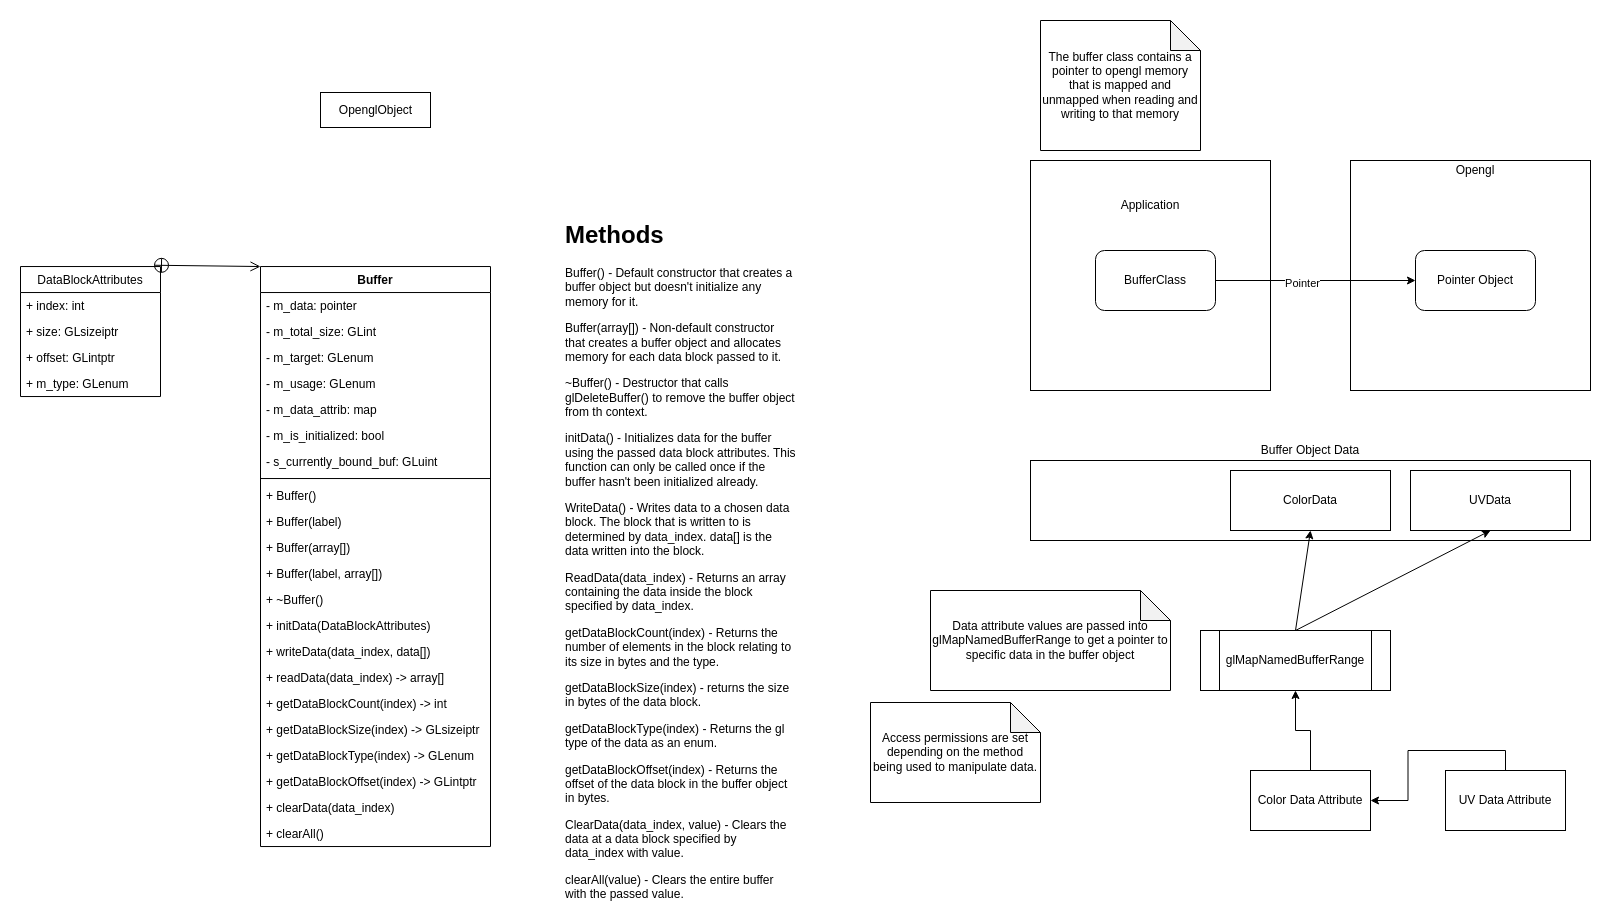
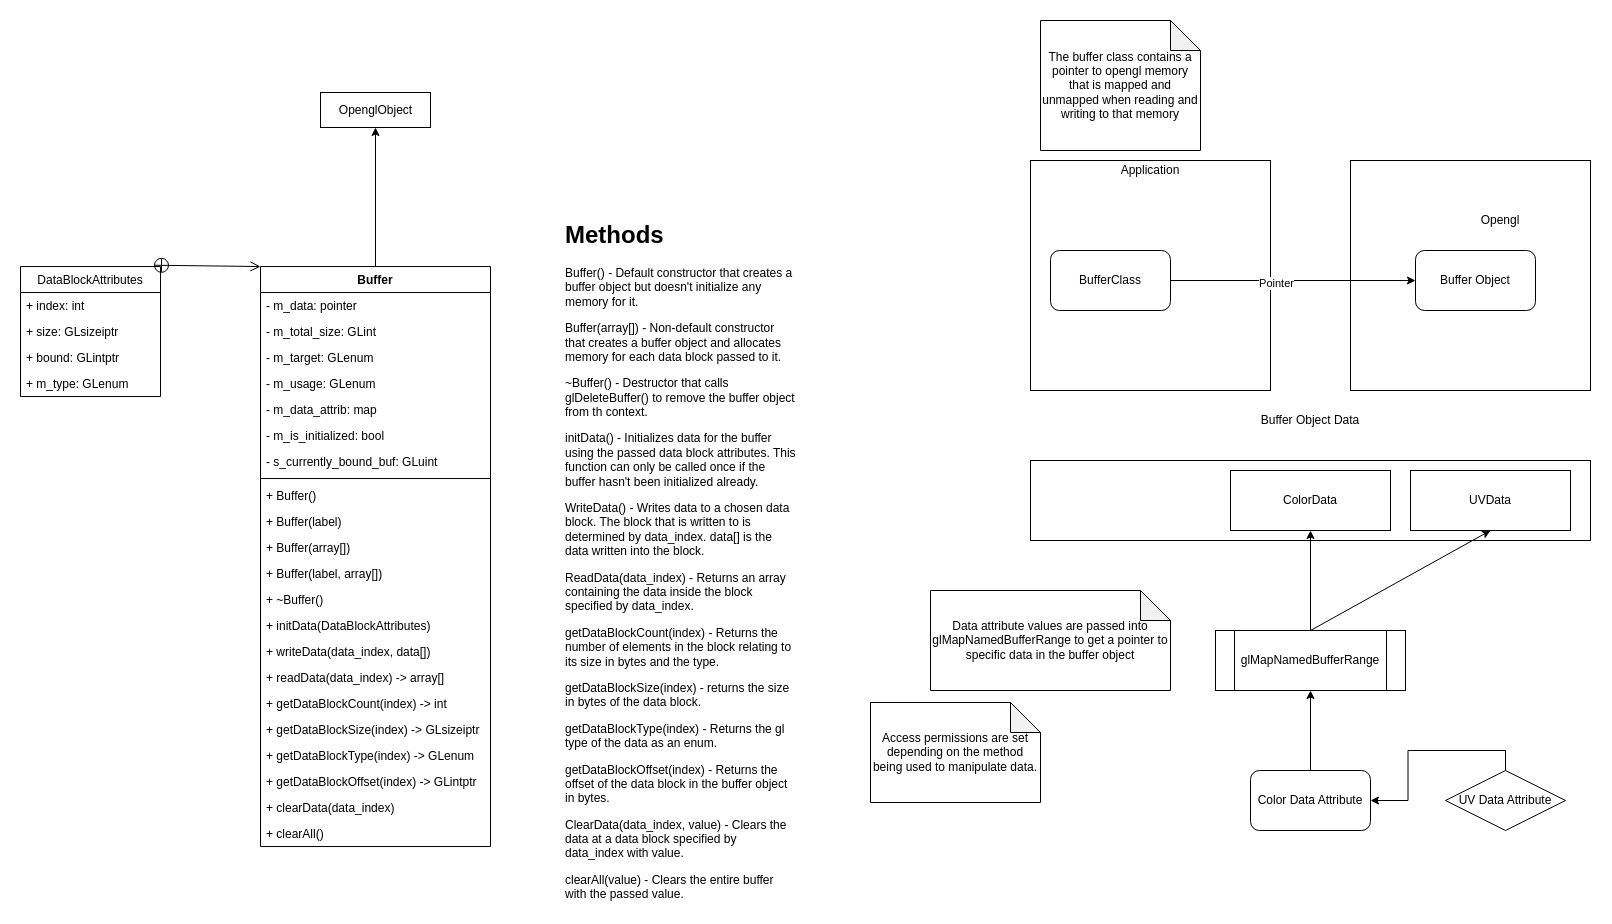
(1476, 171) -> (1501, 221)
none -> (376, 200)
(1151, 206) -> (1151, 171)
(1156, 281) -> (1111, 281)
(1476, 281) -> (1476, 281)
(80, 358) -> (77, 358)
(1311, 451) -> (1311, 421)
(1296, 661) -> (1311, 661)
(1311, 801) -> (1311, 801)
(1506, 801) -> (1506, 801)
